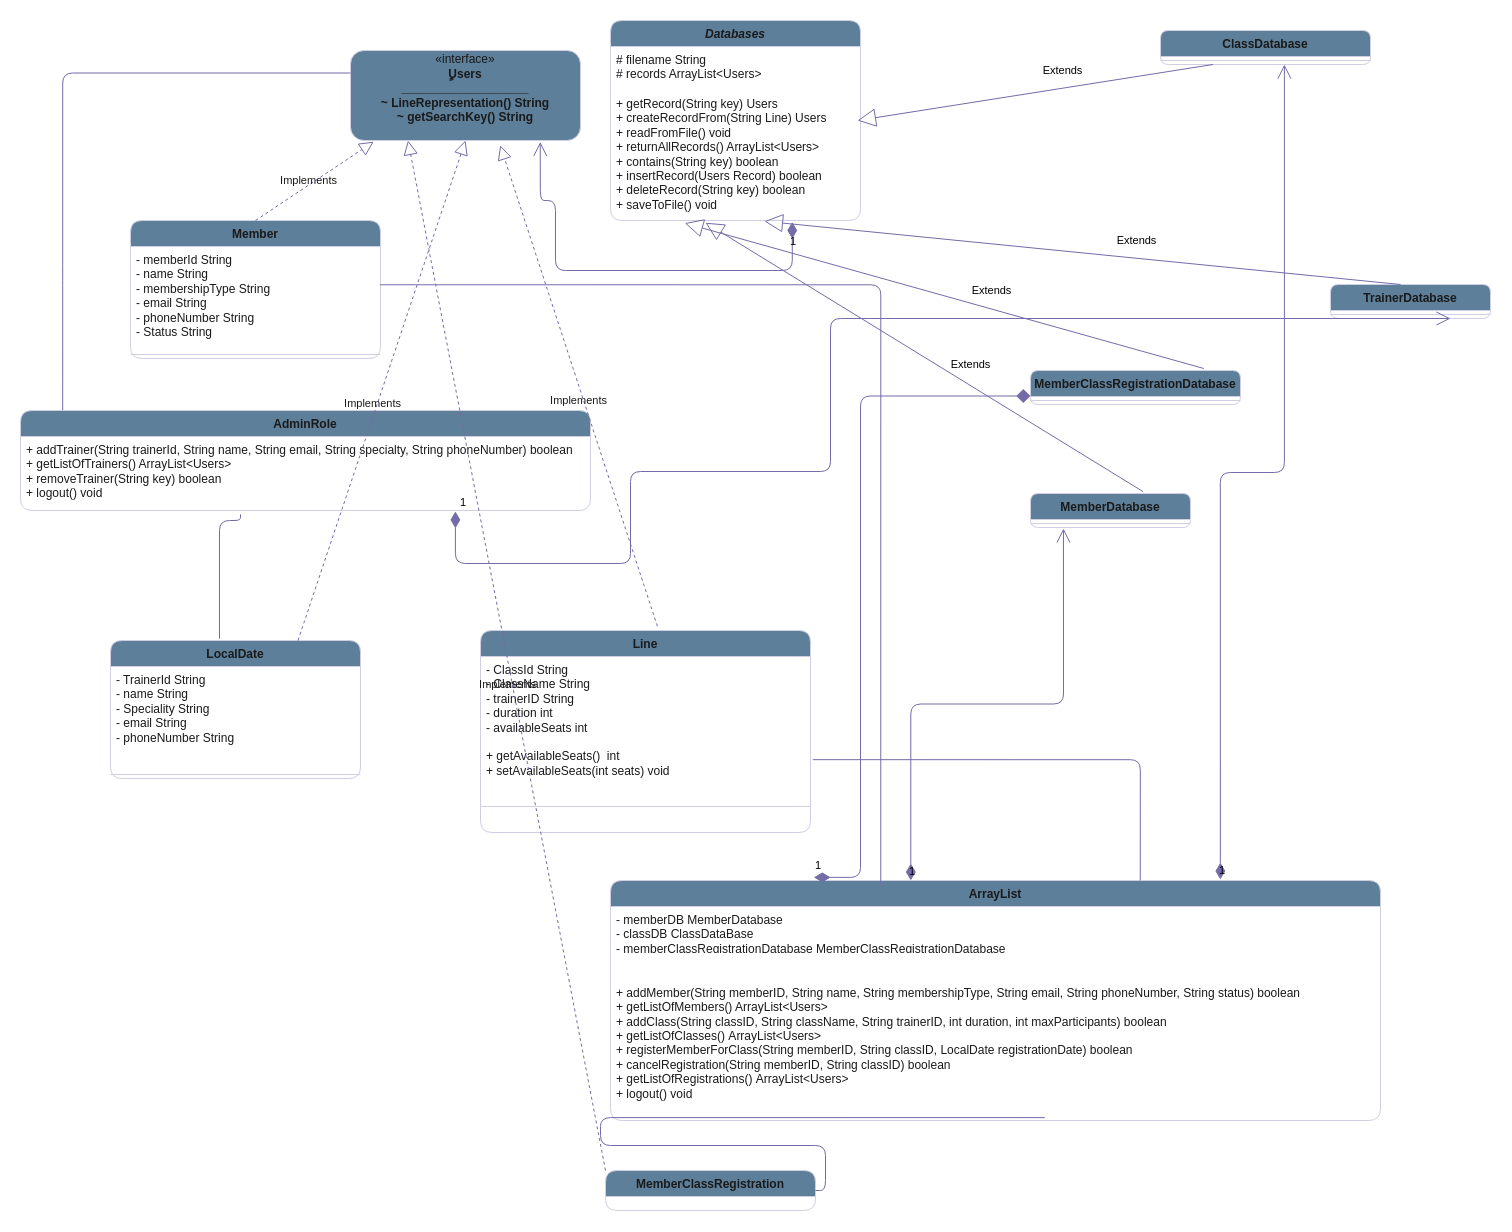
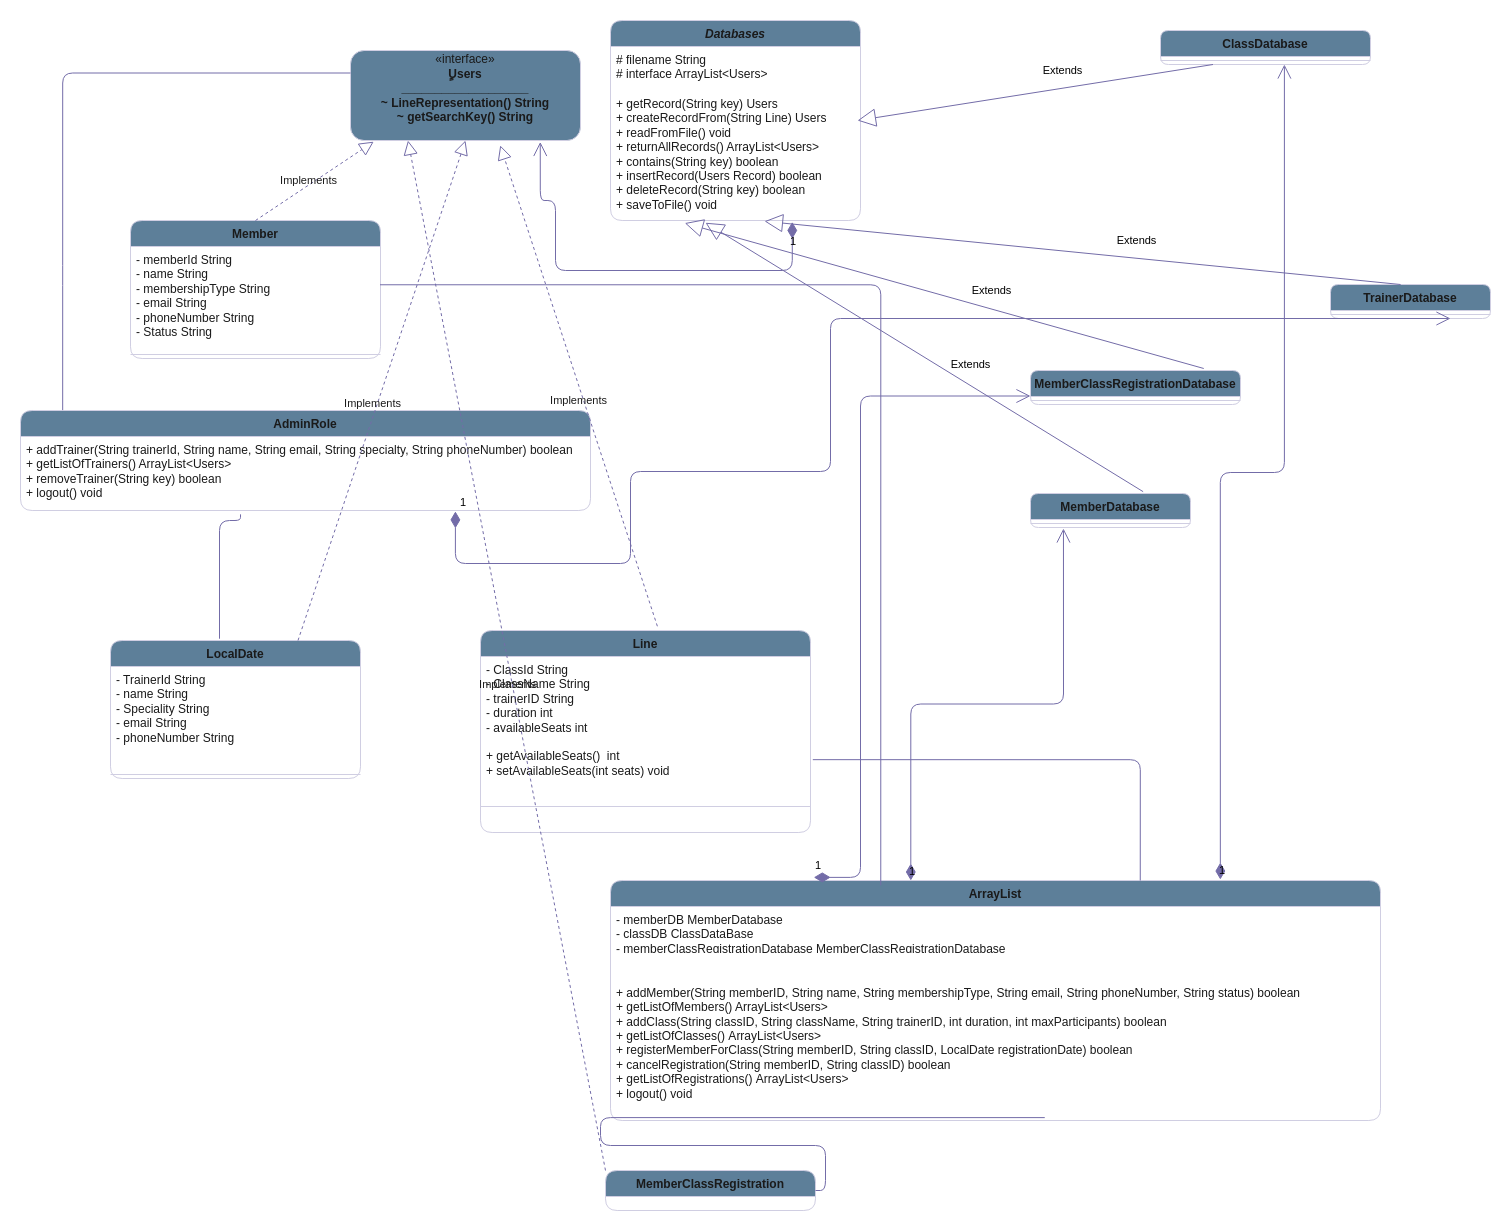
(699, 68) -> (704, 68)
(1016, 396) -> (1022, 396)
